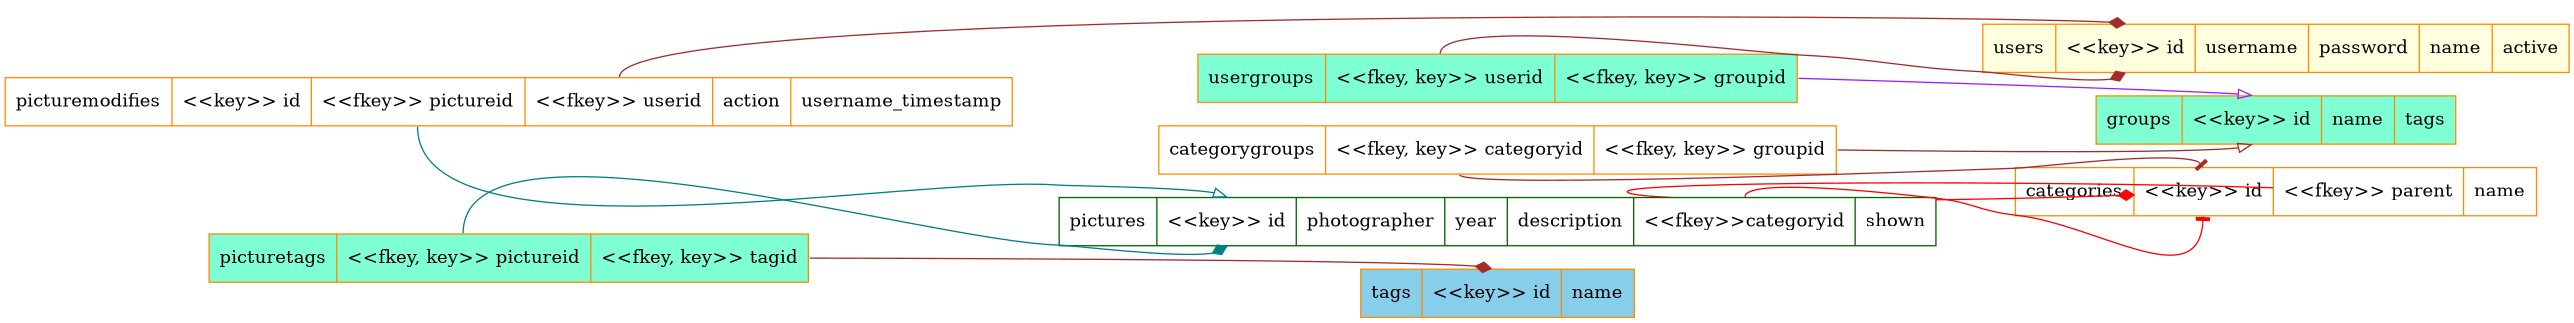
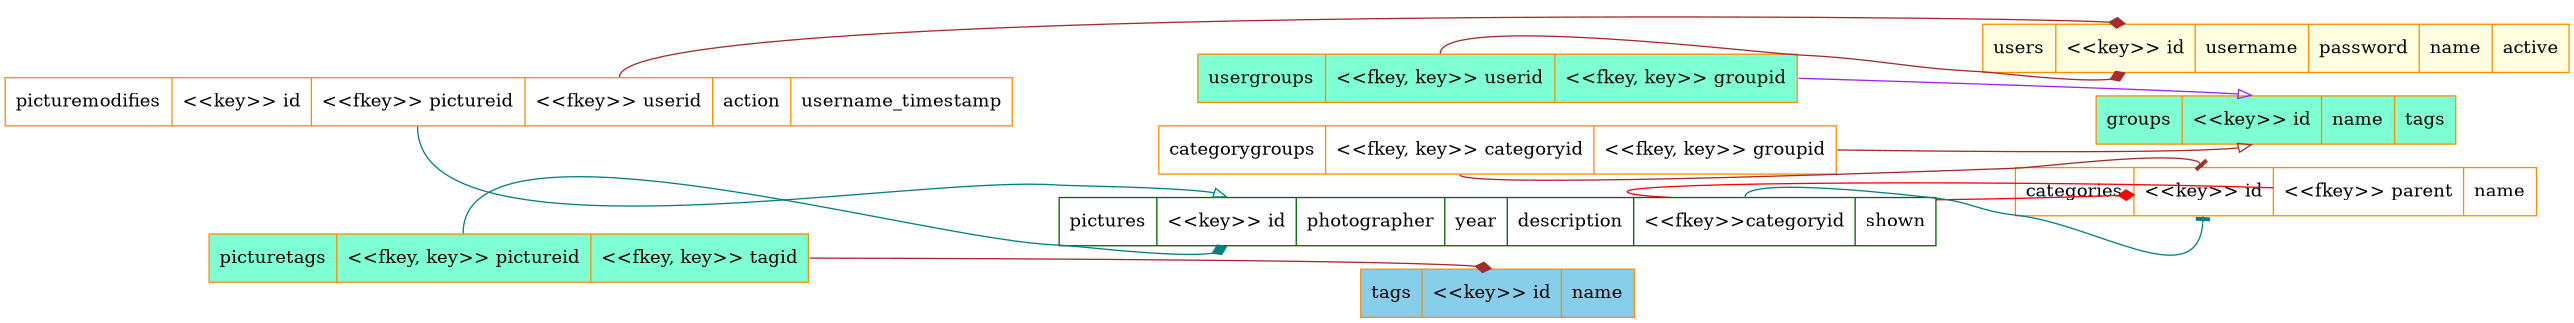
(1984, 209) -> (1984, 209)
